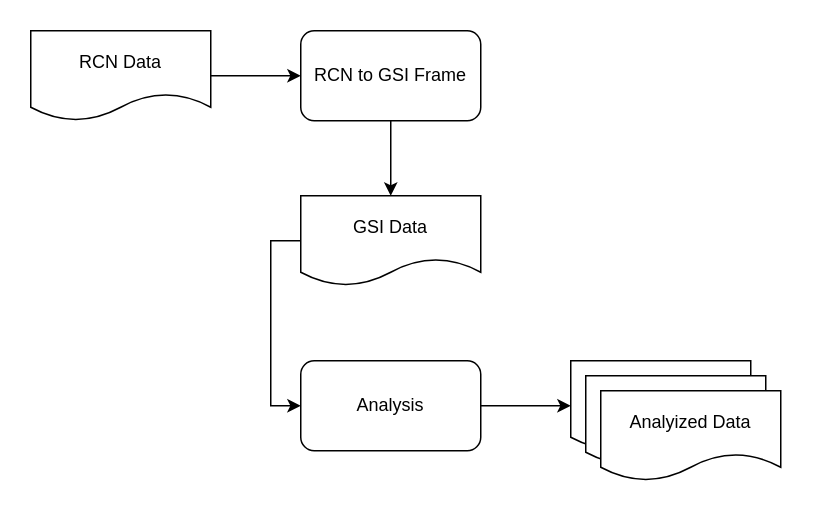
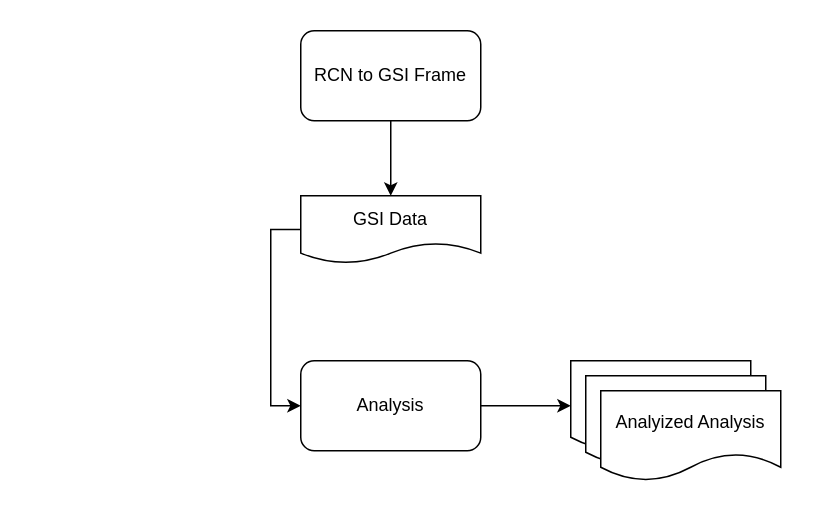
(121, 76) -> none
(251, 76) -> none
(391, 241) -> (391, 230)
(691, 422) -> (691, 422)
